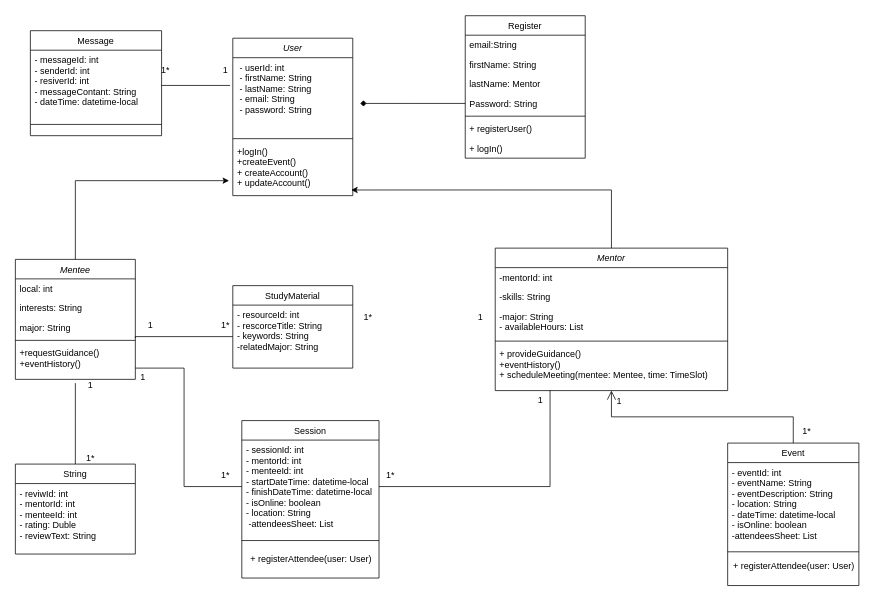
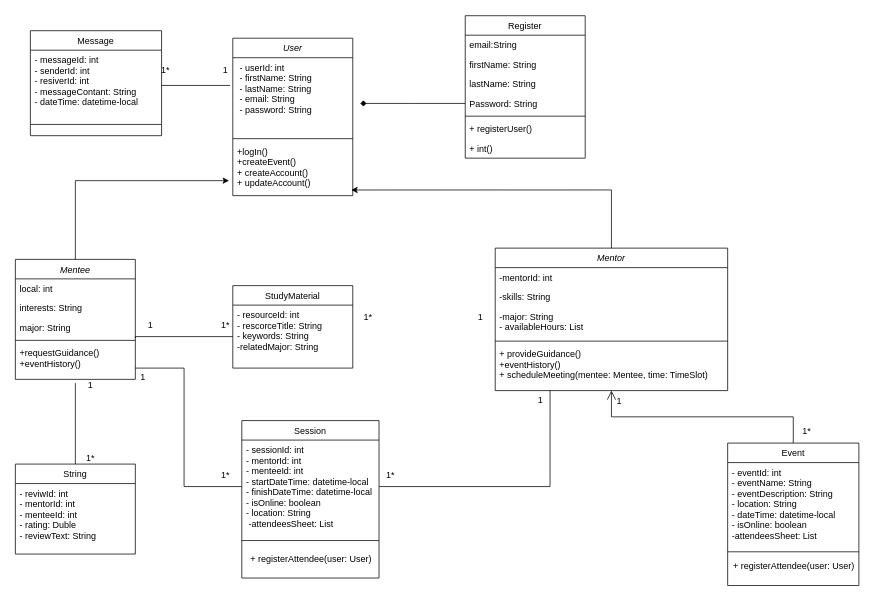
(506, 84) -> (505, 84)
(490, 149) -> (485, 149)
